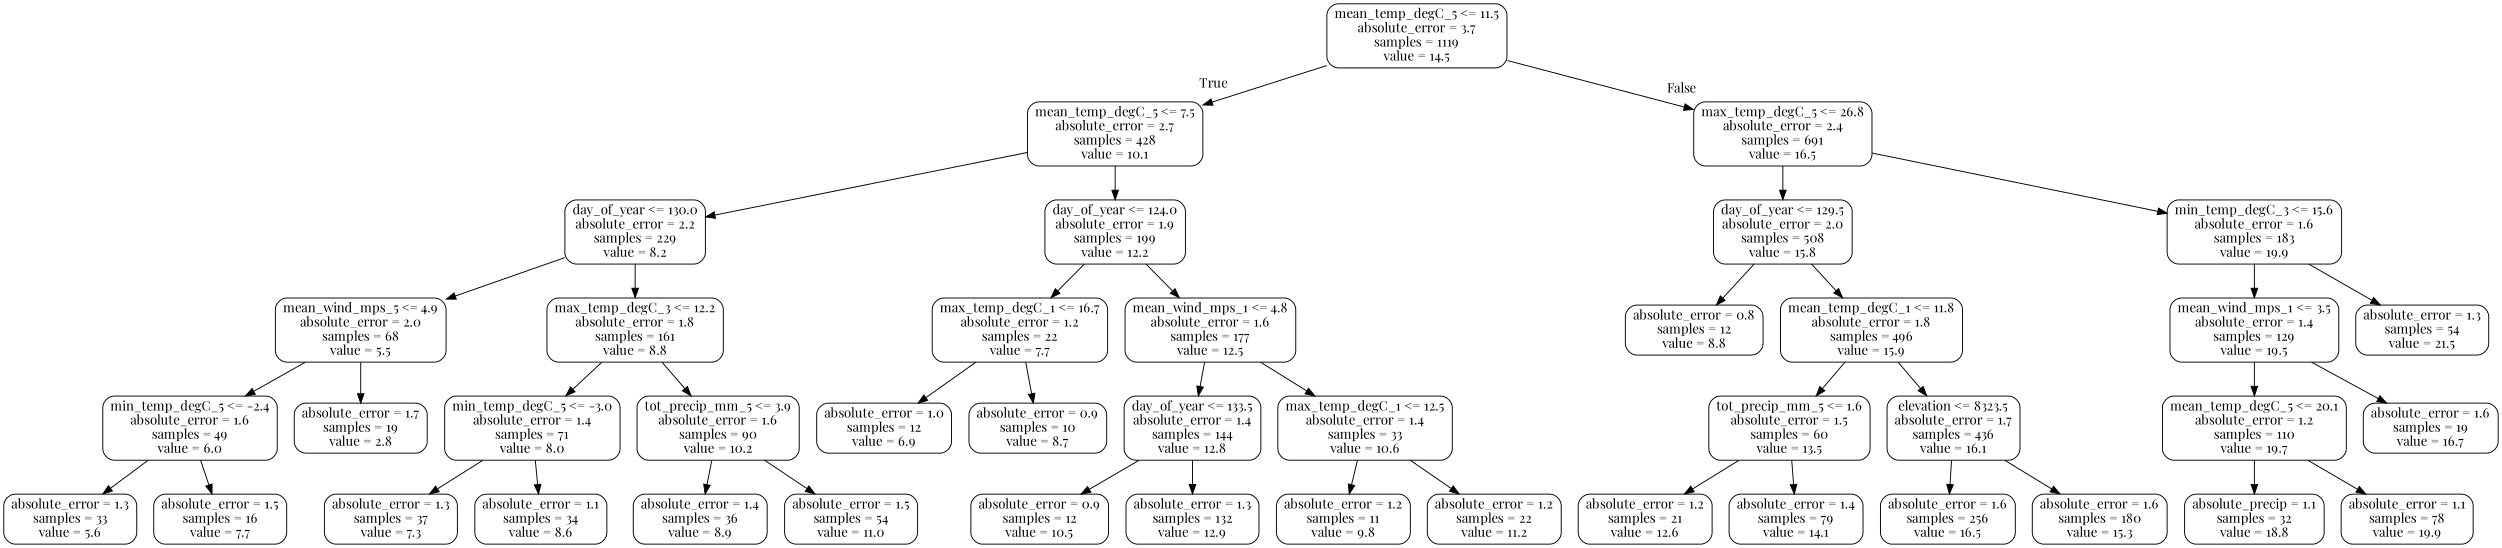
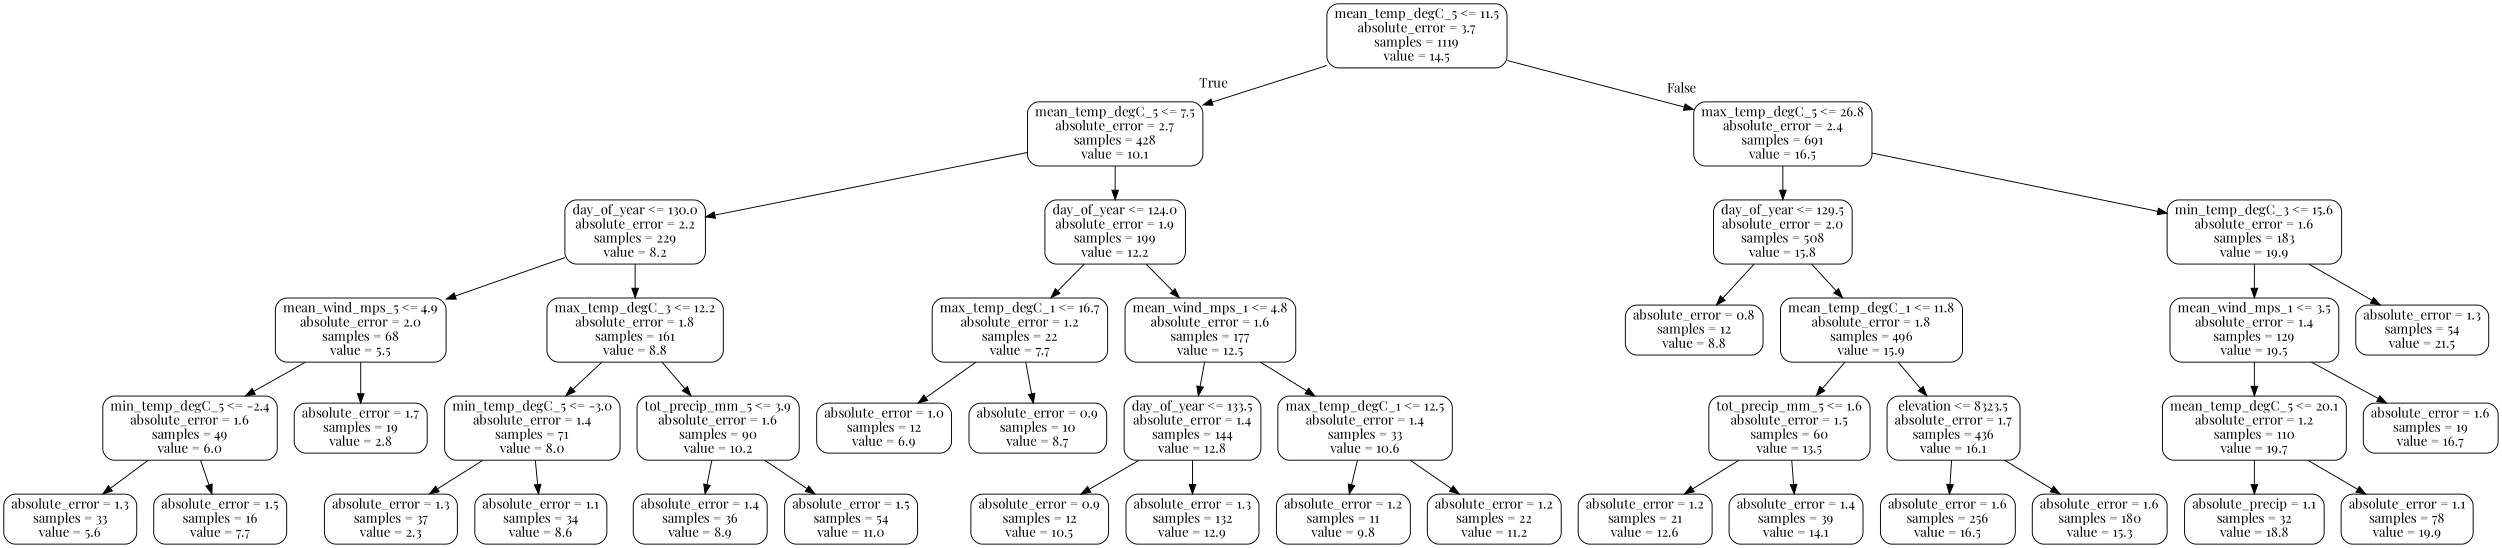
(391, 519) -> (391, 519)
(1796, 519) -> (1796, 519)
